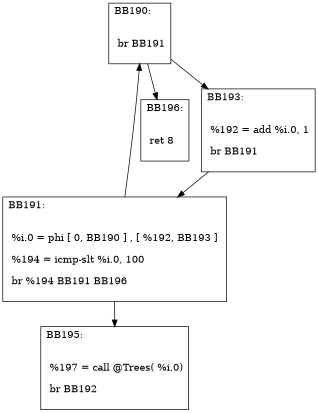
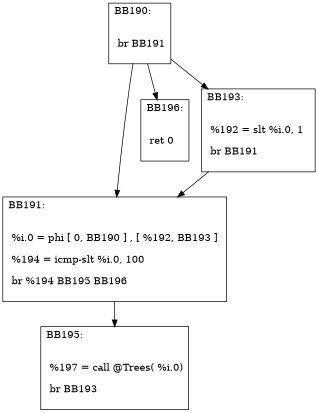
(258, 130) -> (256, 130)
(133, 134) -> (124, 127)
(160, 141) -> (160, 141)
(68, 281) -> (68, 281)
(72, 389) -> (72, 389)
